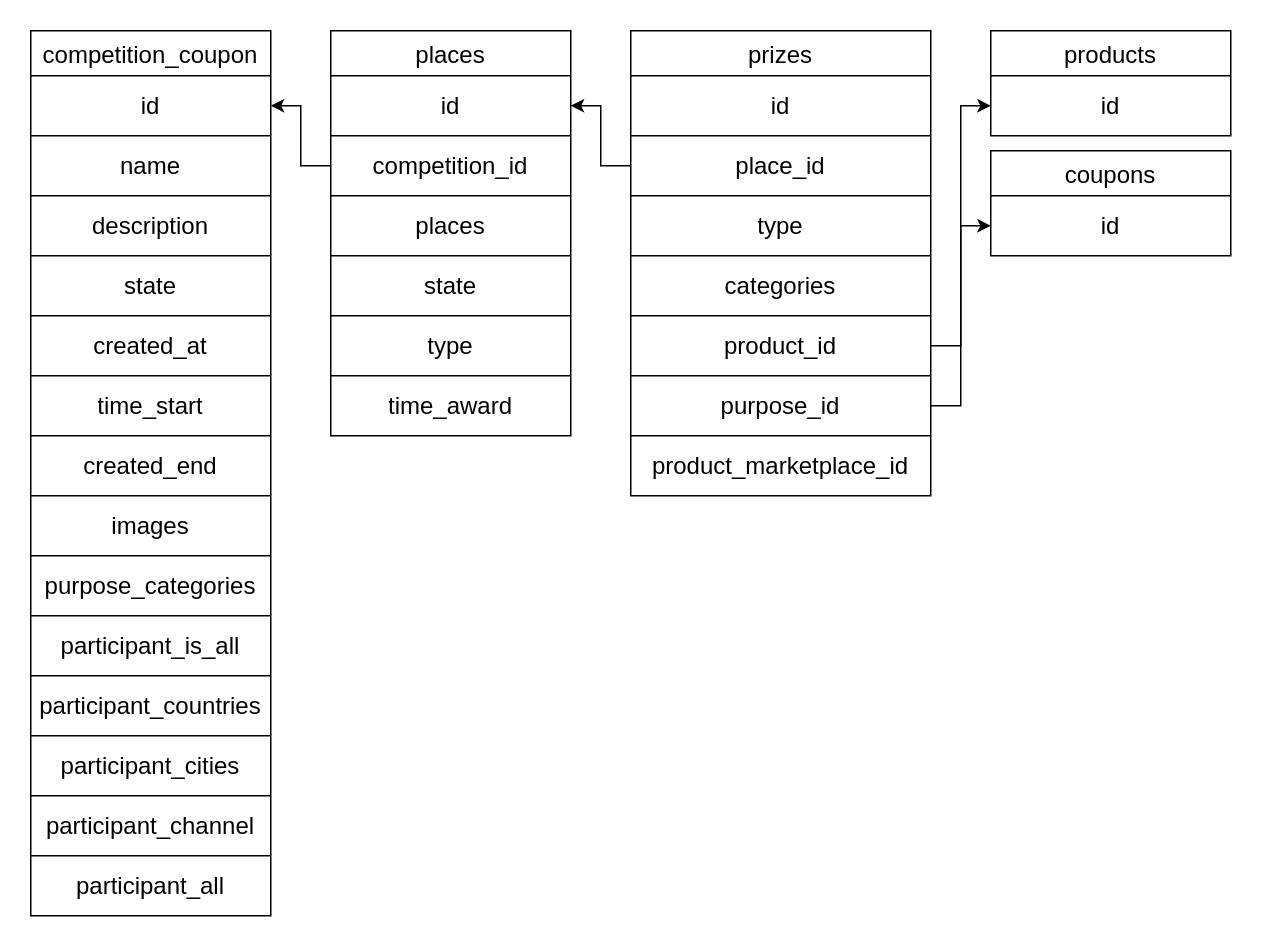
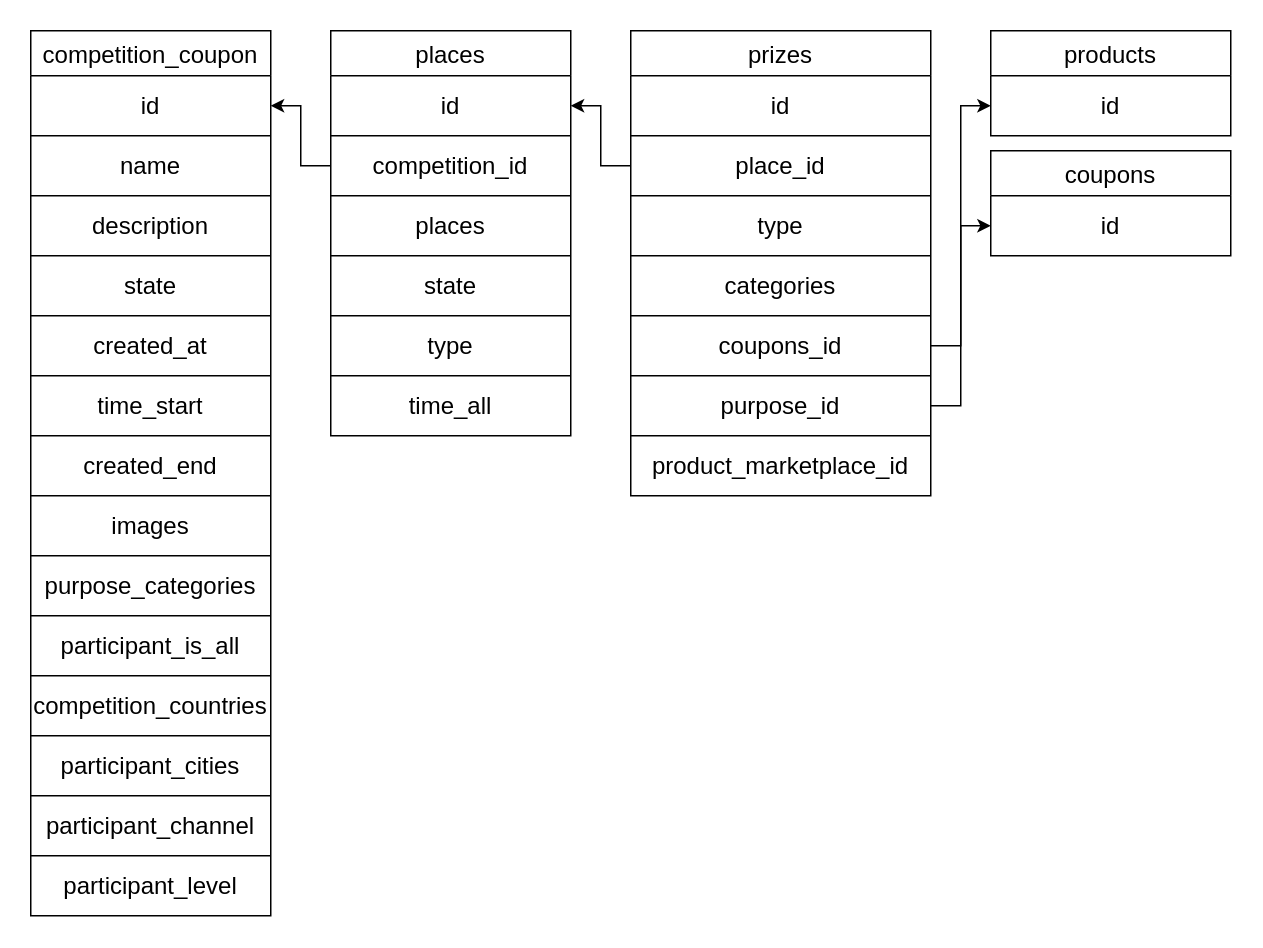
(781, 346) -> (781, 346)
(451, 406) -> (451, 406)
(151, 706) -> (151, 706)
(151, 886) -> (151, 886)
